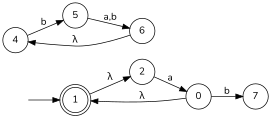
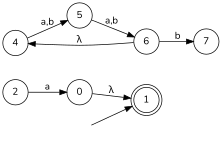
(44, 22) -> (48, 22)
(107, 87) -> none
(224, 96) -> (173, 42)
